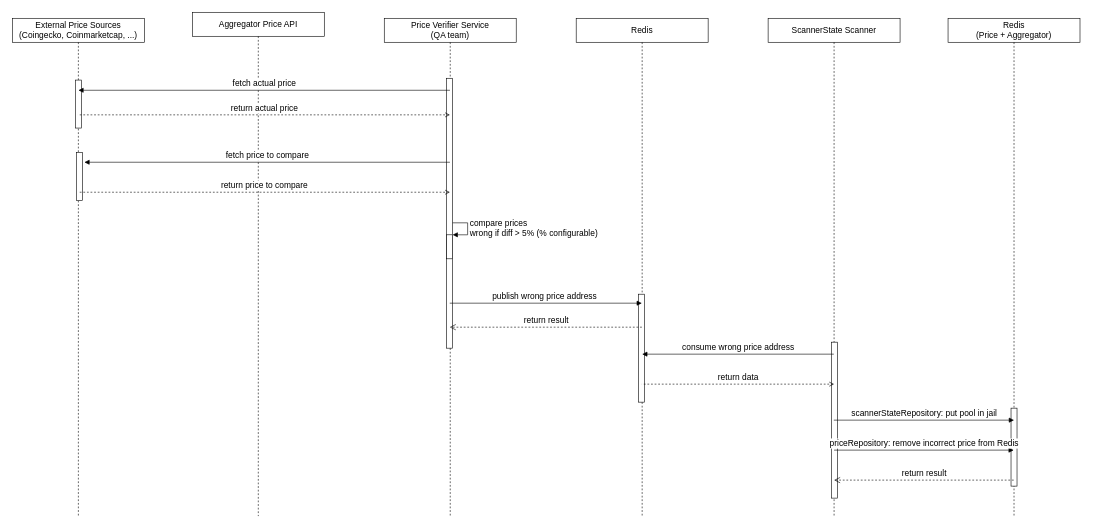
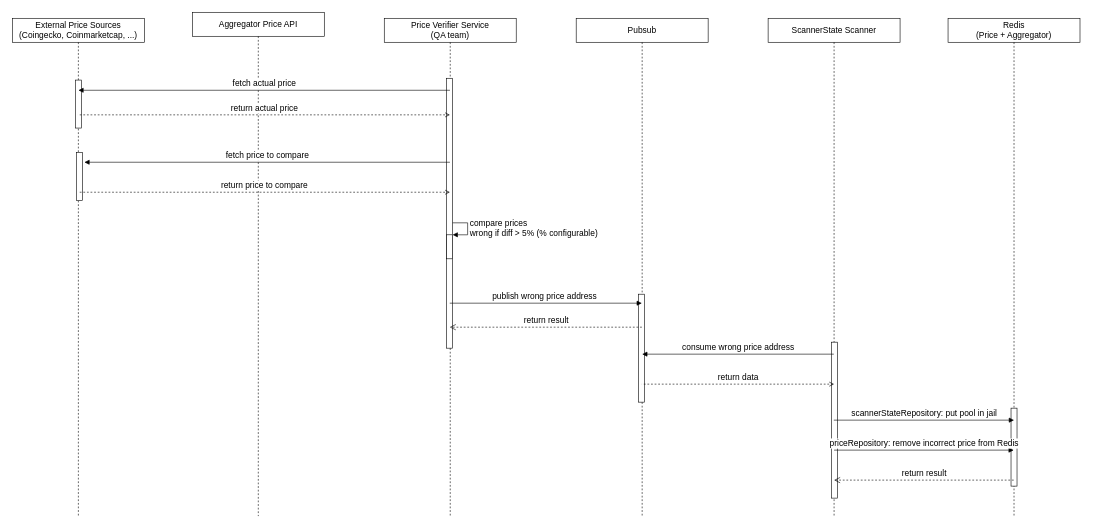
(642, 30) -> (642, 30)
